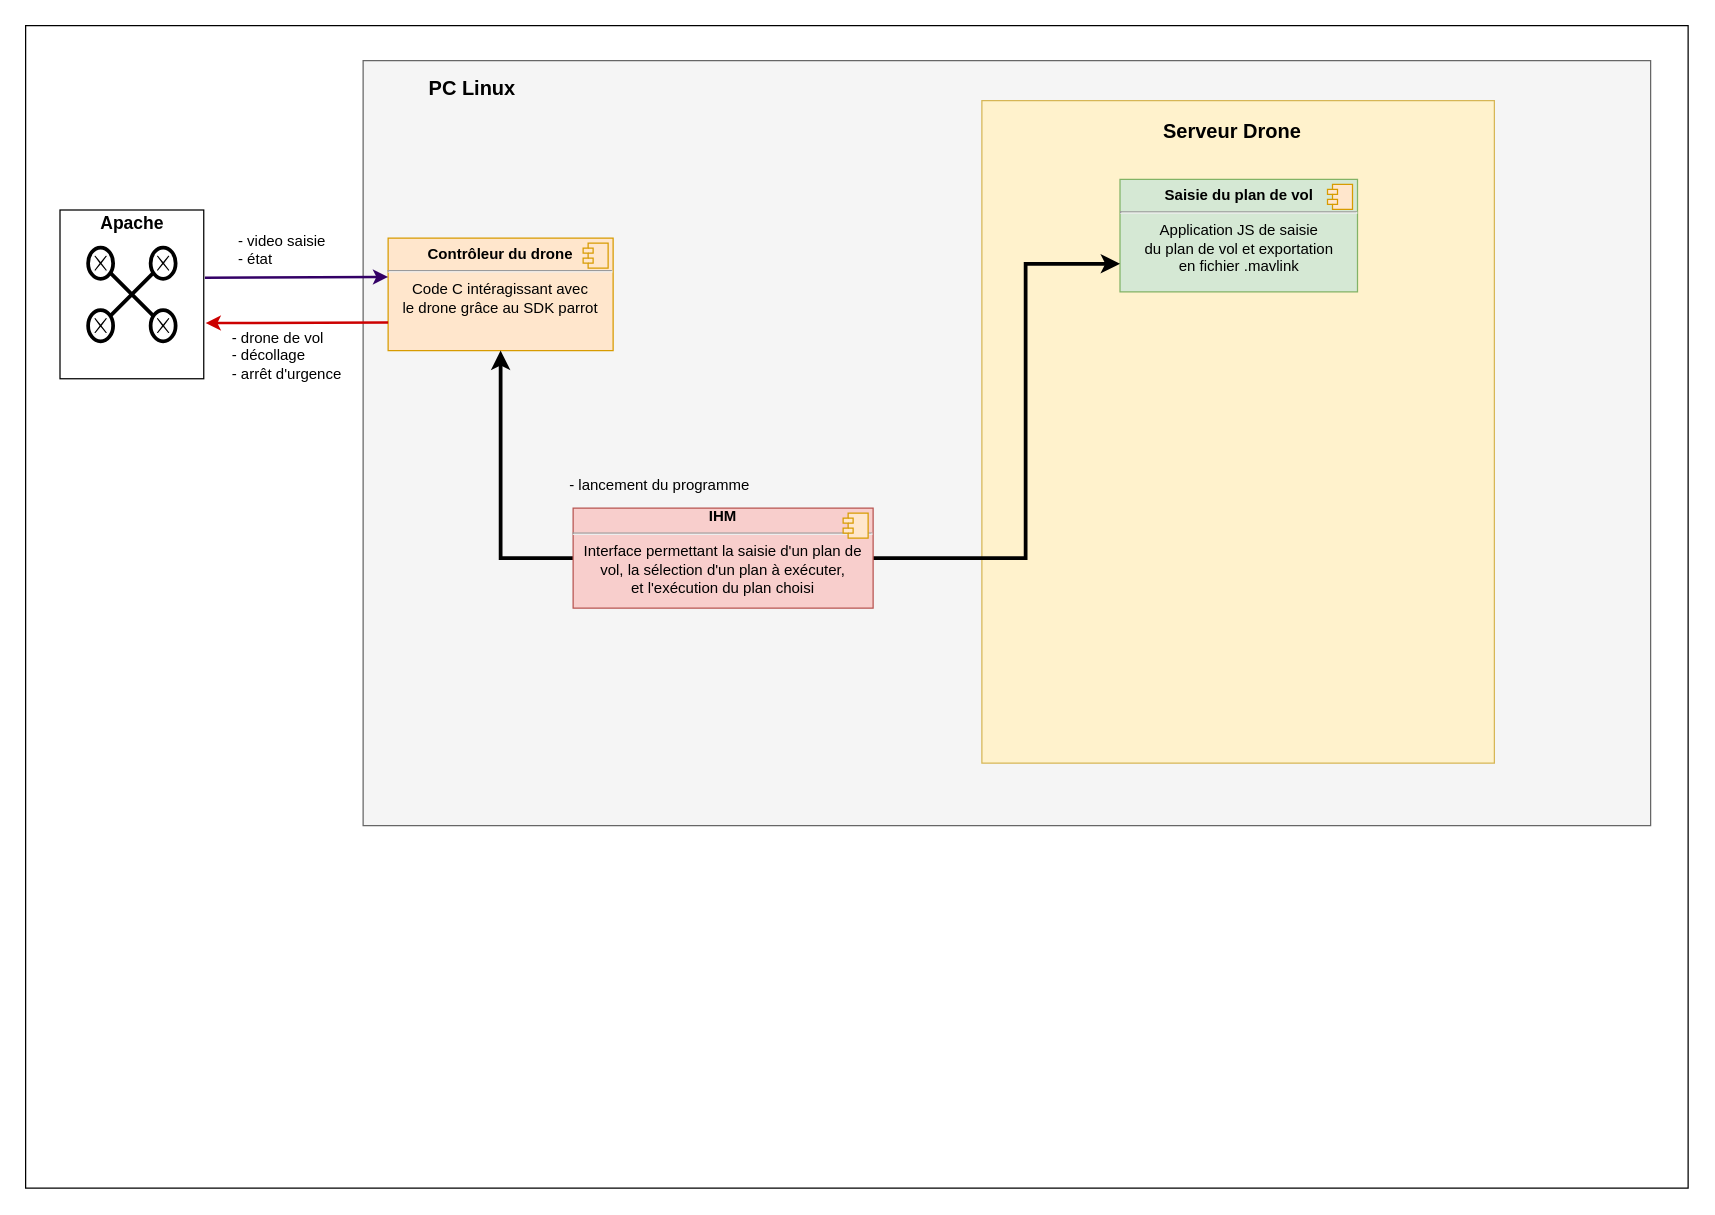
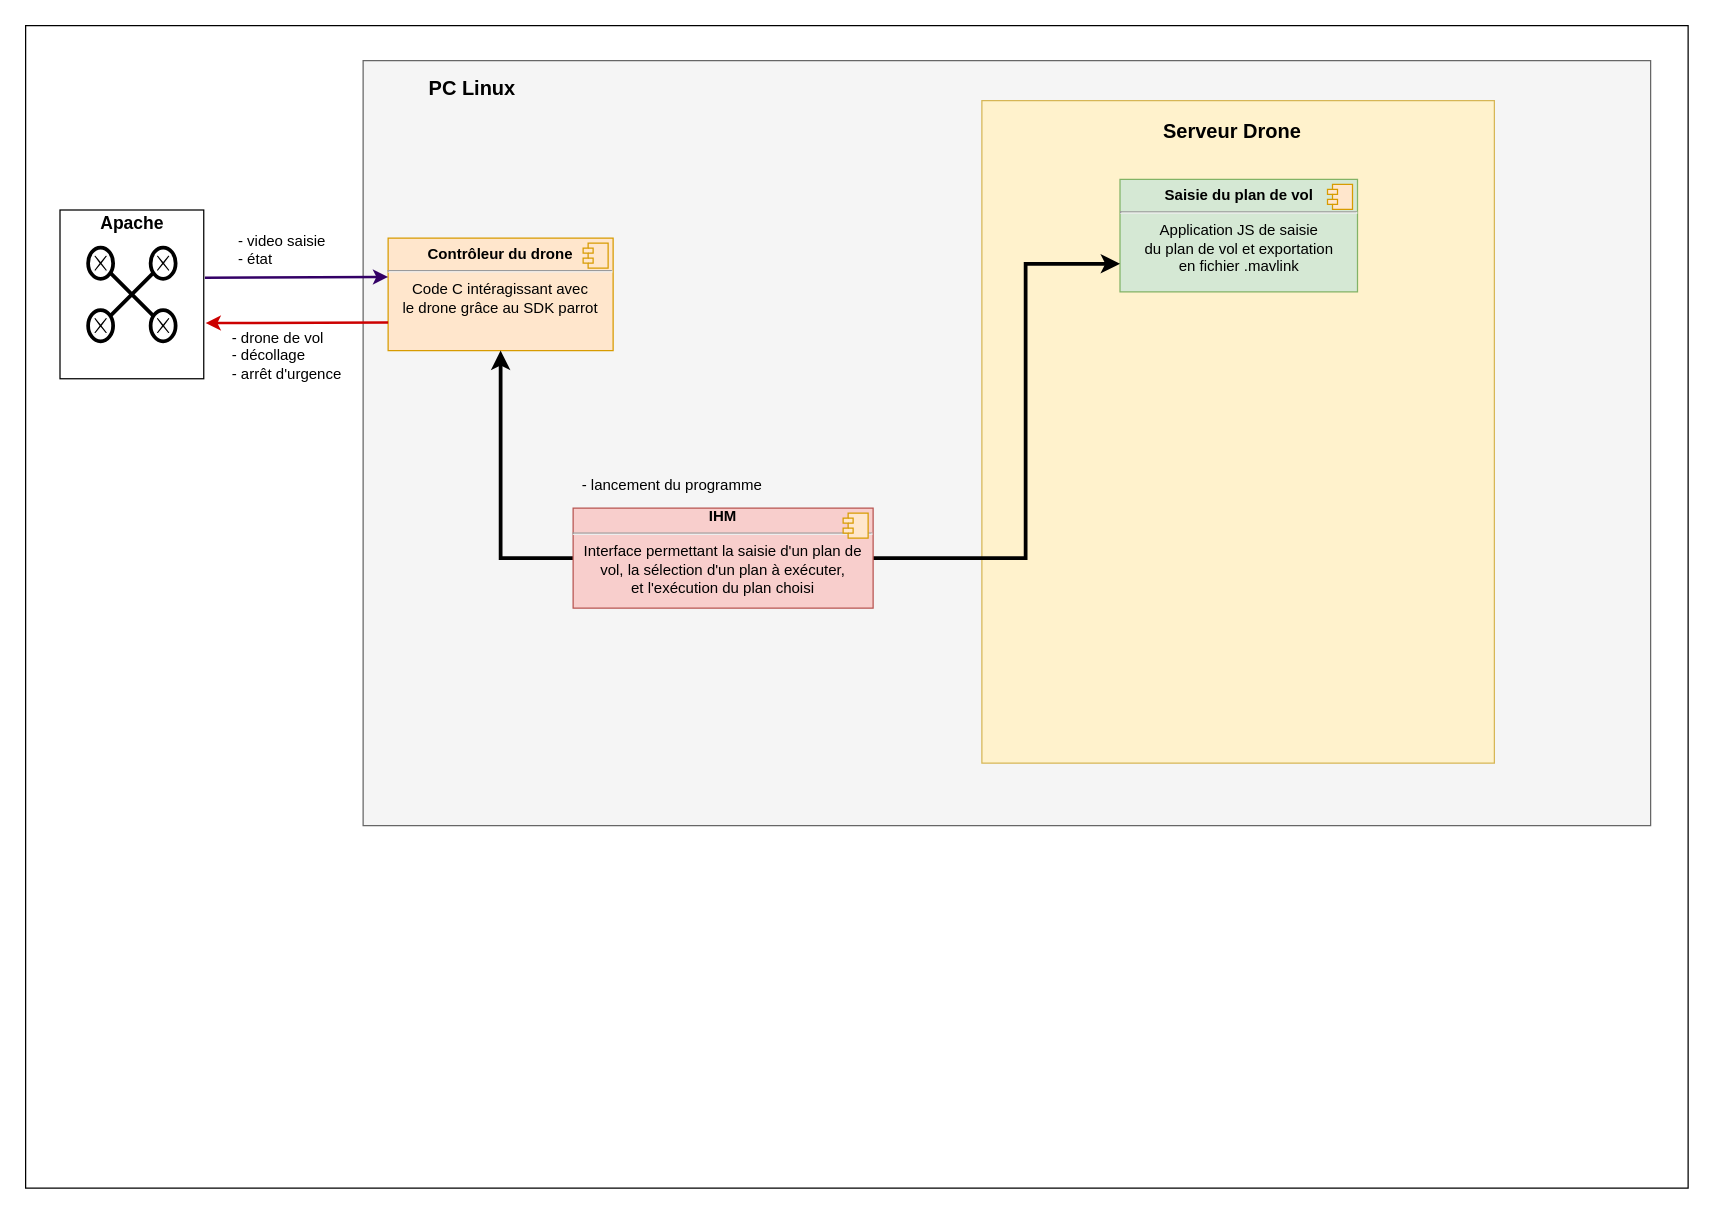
(669, 486) -> (682, 486)
